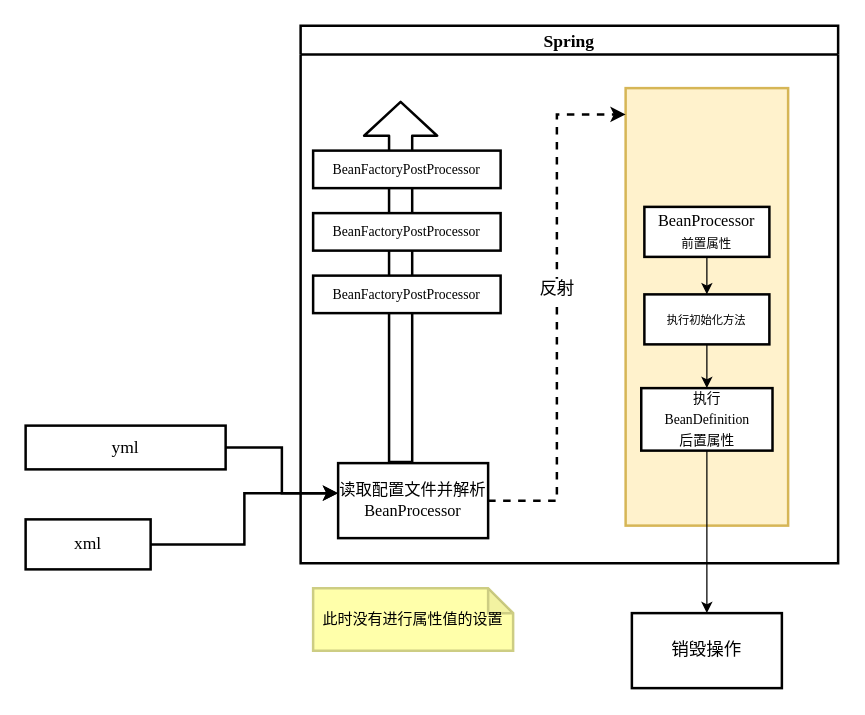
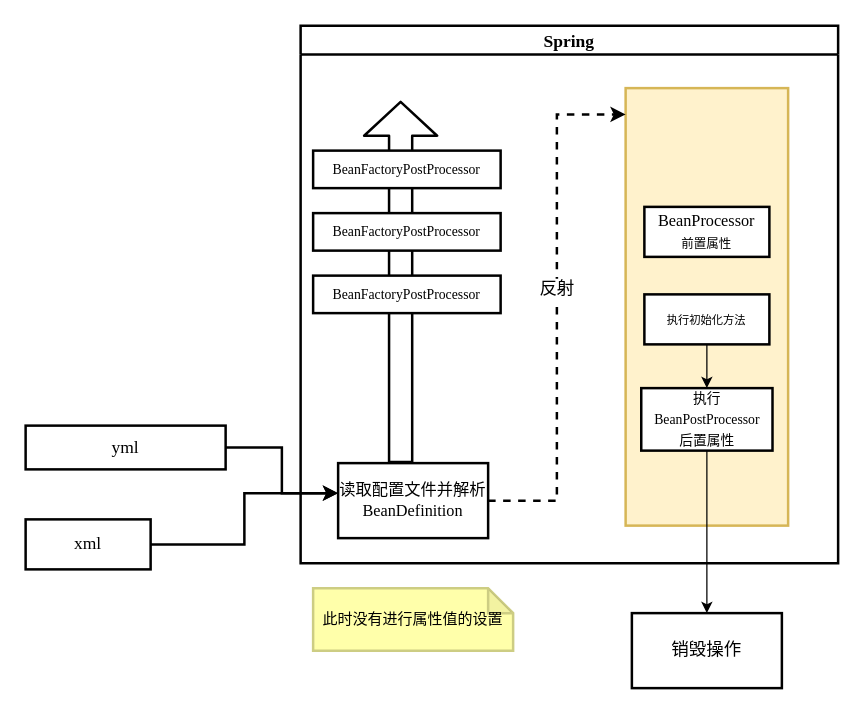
(707, 280) -> none
(708, 419) -> (708, 419)
(413, 501) -> (413, 501)
